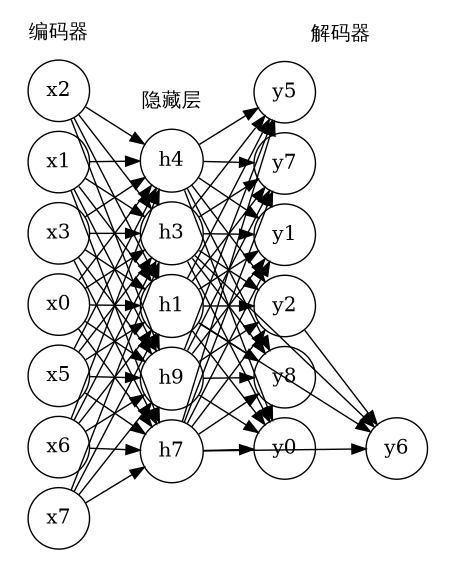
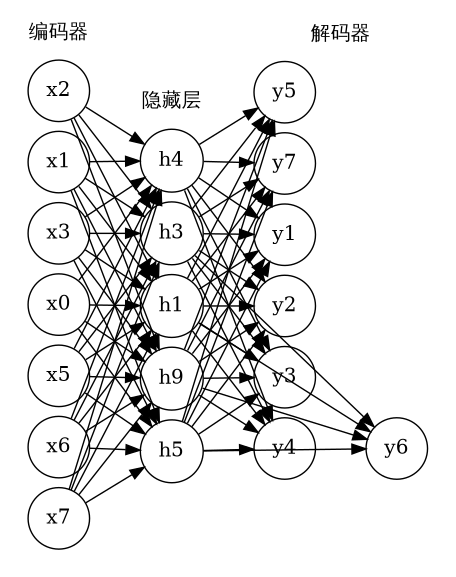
(109, 273) -> none
none -> (113, 347)
(337, 372) -> (278, 412)
(285, 377) -> (285, 377)
(285, 449) -> (285, 449)
(172, 451) -> (172, 451)
